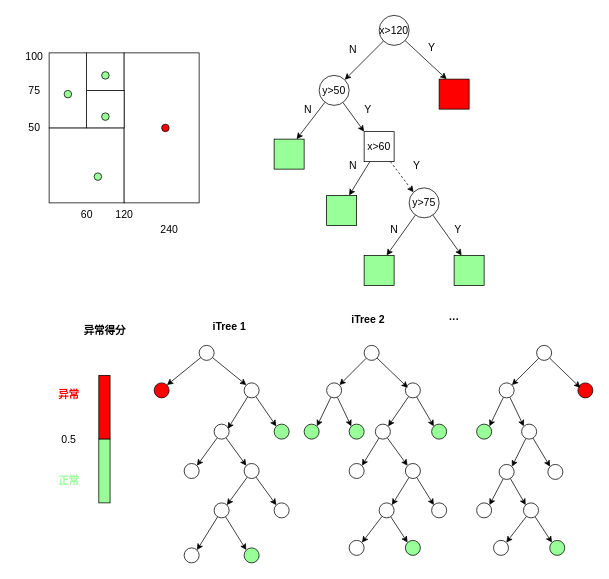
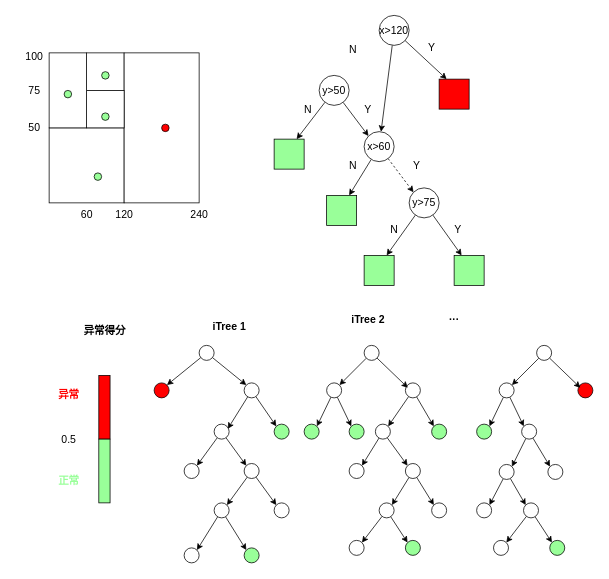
(350, 75) -> (387, 86)
(379, 147) -> (379, 147)
(169, 229) -> (199, 214)
